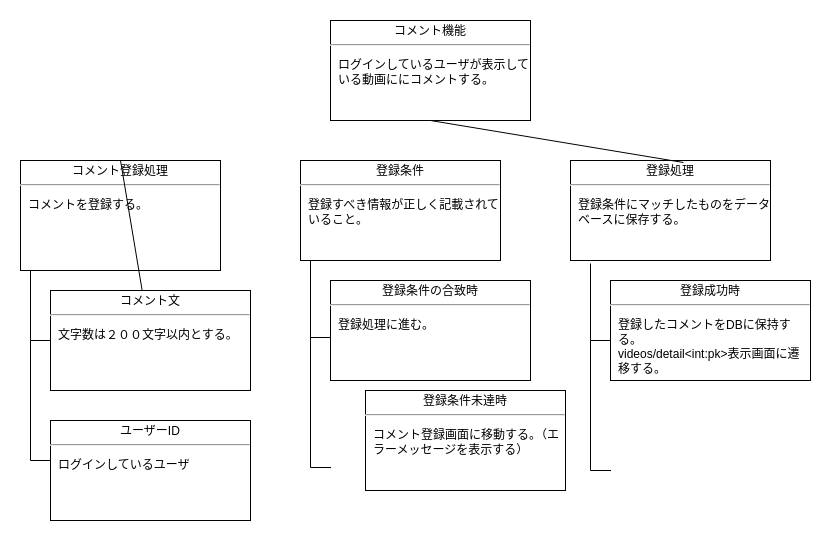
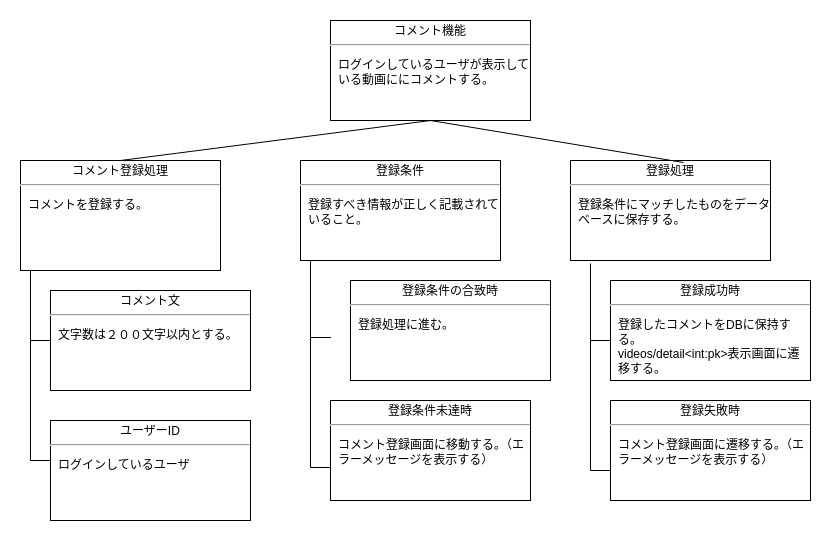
(131, 225) -> (274, 141)
(431, 331) -> (451, 331)
(466, 441) -> (431, 451)
none -> (711, 451)
